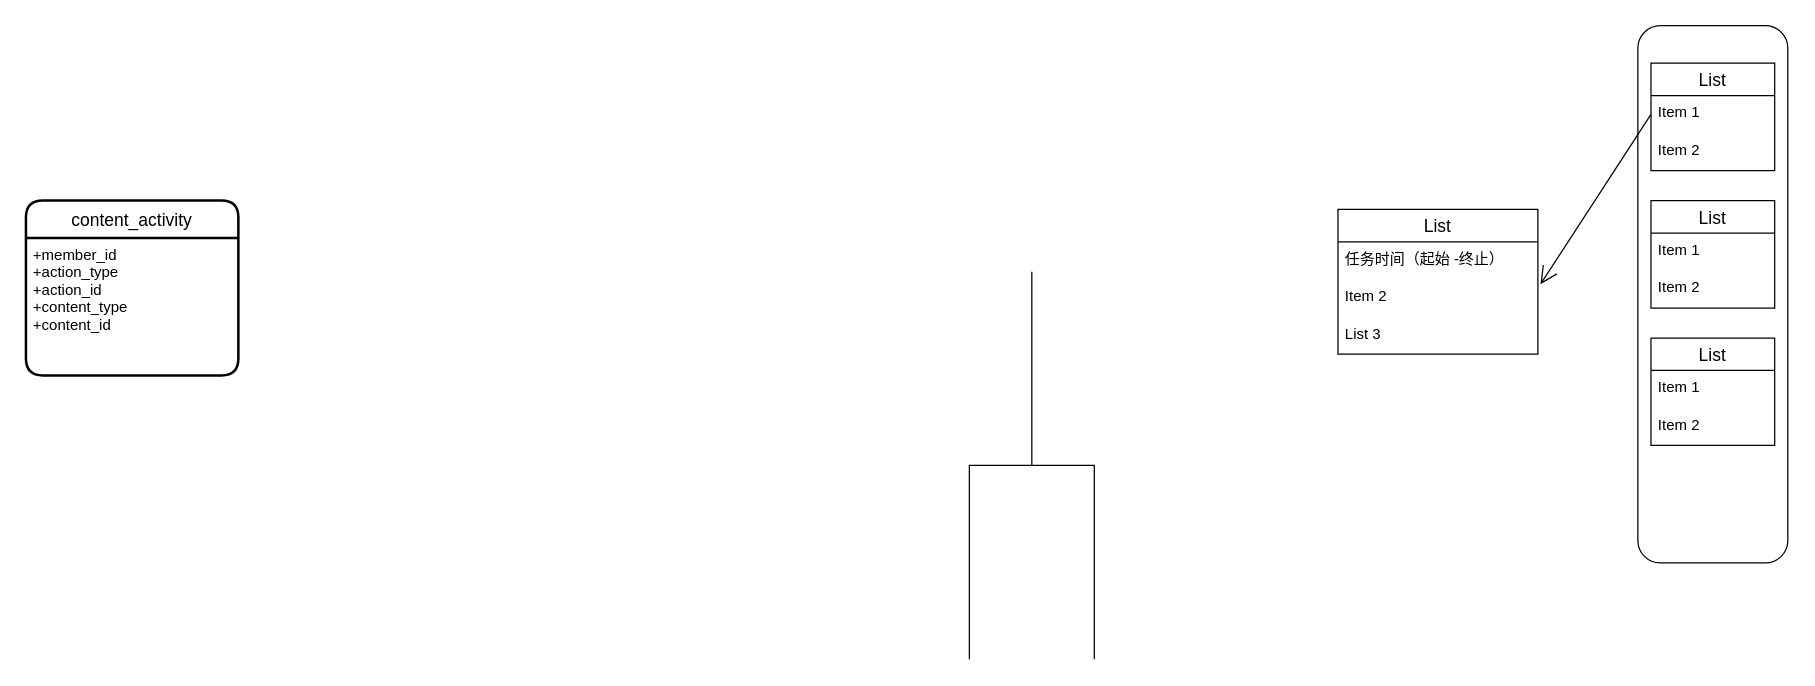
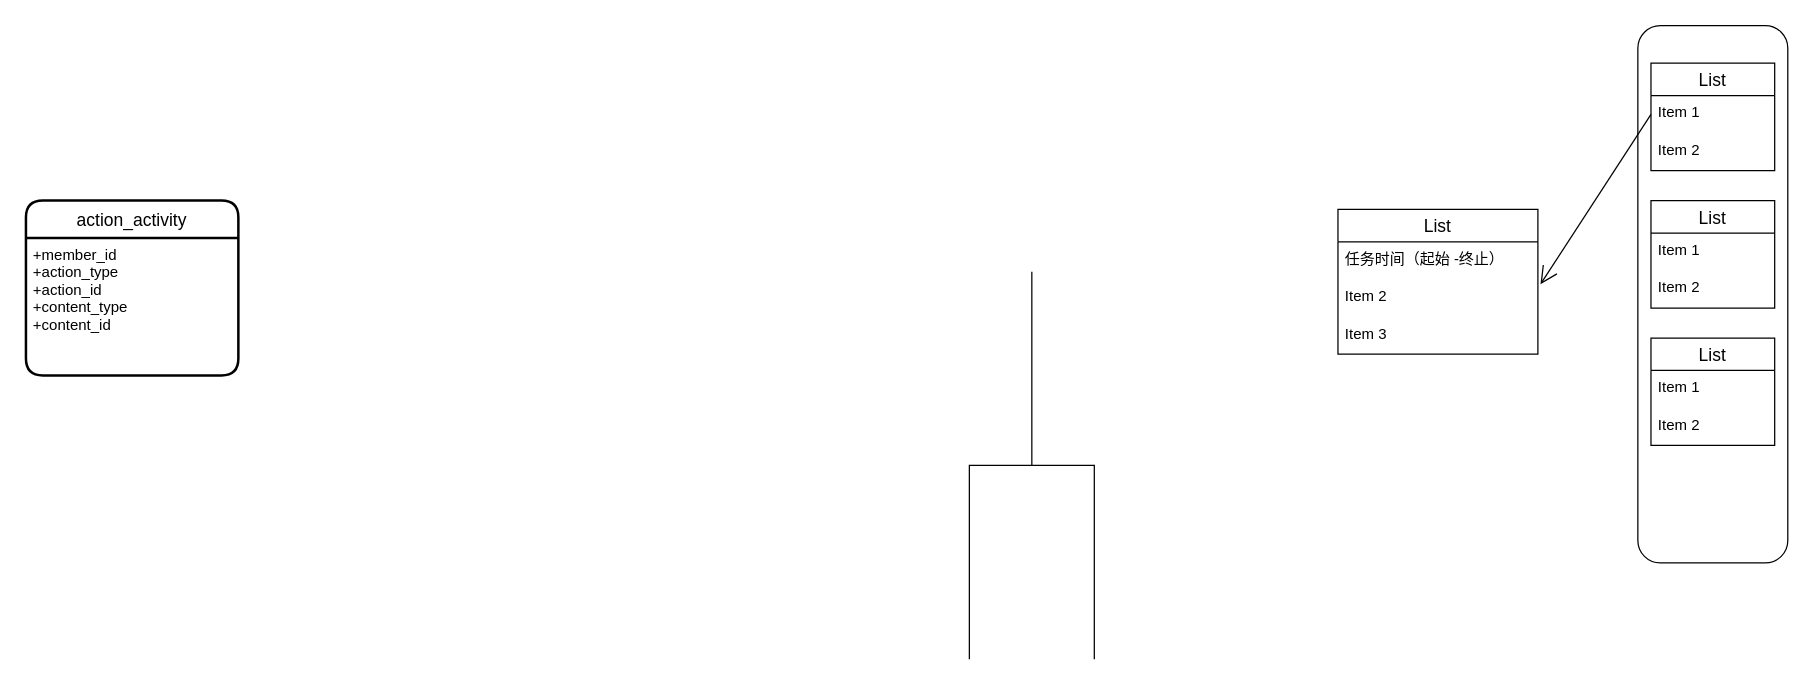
(131, 220) -> (131, 220)
(1366, 334) -> (1368, 334)
